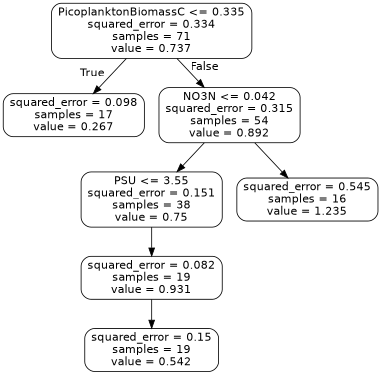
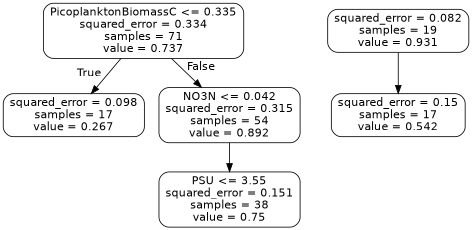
(307, 200) -> none
(152, 237) -> none
(152, 350) -> (398, 115)
